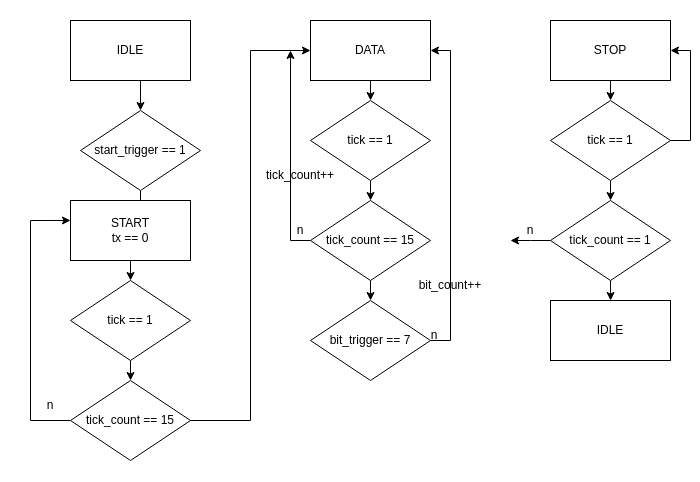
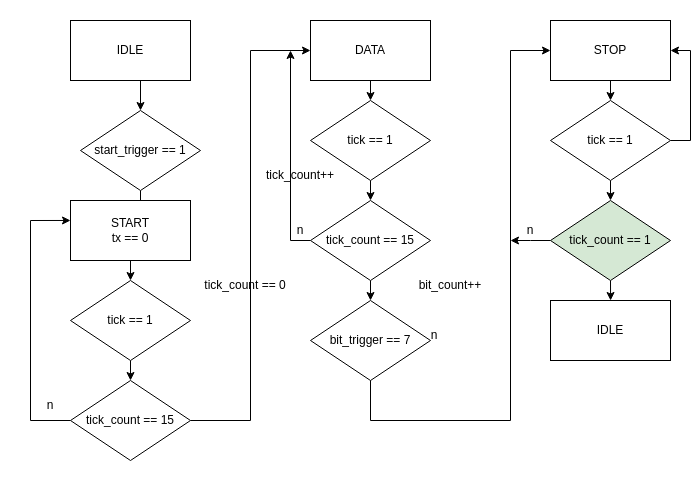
(451, 200) -> none
(611, 241) -> (611, 241)
none -> (246, 286)
none -> (511, 310)
